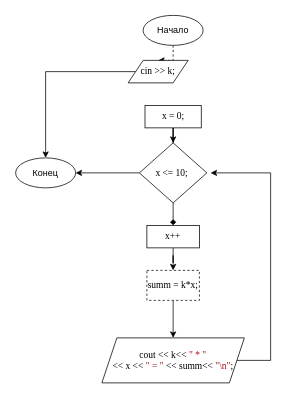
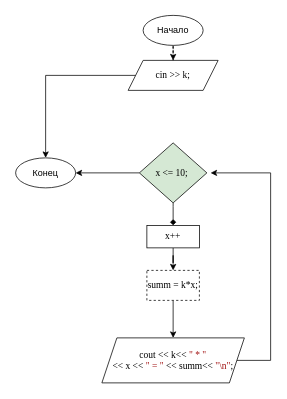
(158, 72) -> (173, 75)
(173, 117) -> none
(173, 138) -> none
(173, 173) -> (173, 173)
